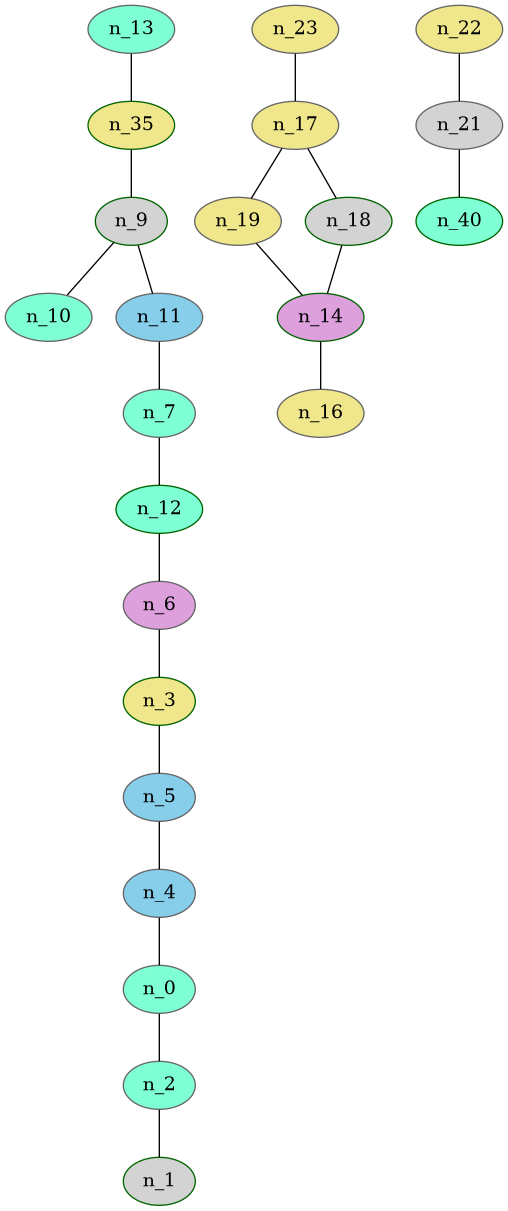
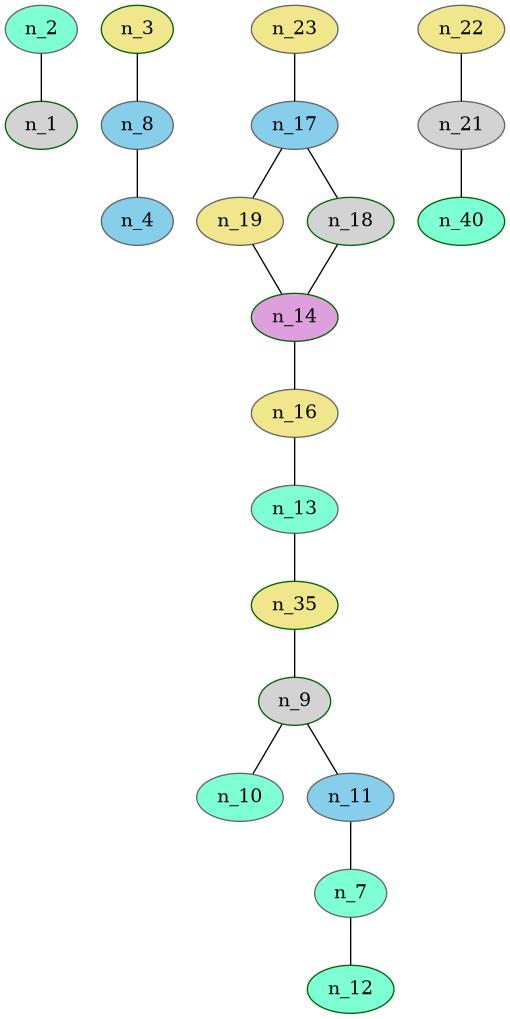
(295, 125) -> (295, 125)
none -> (295, 461)
(159, 605) -> none
(159, 797) -> (137, 125)
(159, 989) -> none
